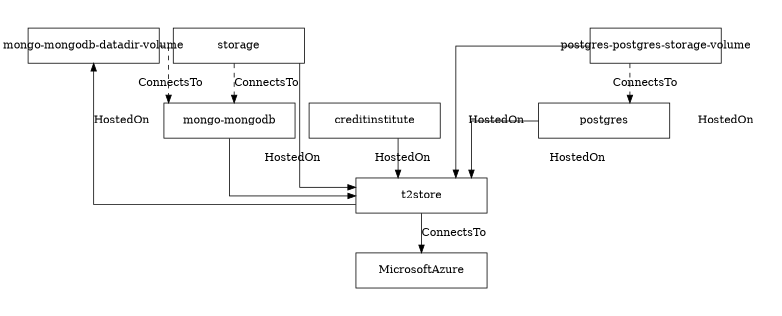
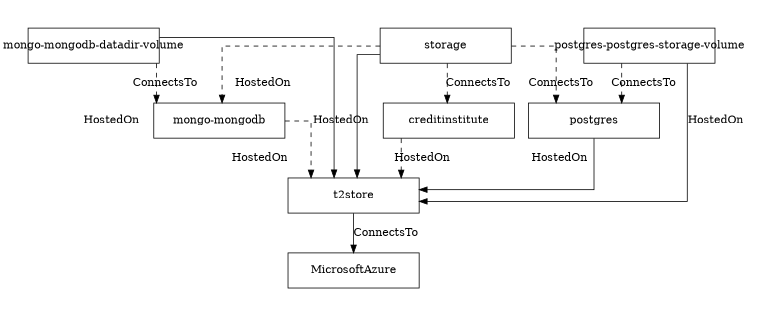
none -> (556, 48)
none -> (447, 79)
(267, 83) -> (263, 83)
(398, 154) -> (401, 154)
(260, 196) -> (311, 133)
(158, 205) -> (313, 37)
